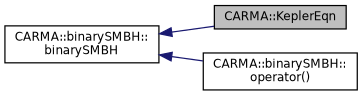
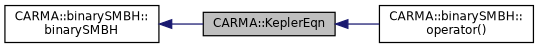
(187, 59) -> (364, 24)
